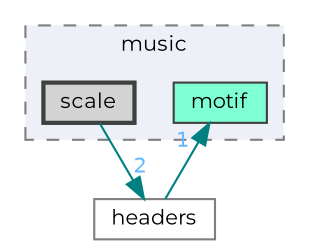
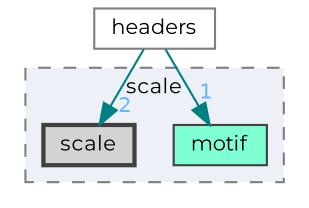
(155, 46) -> (155, 88)
(117, 153) -> (125, 82)
